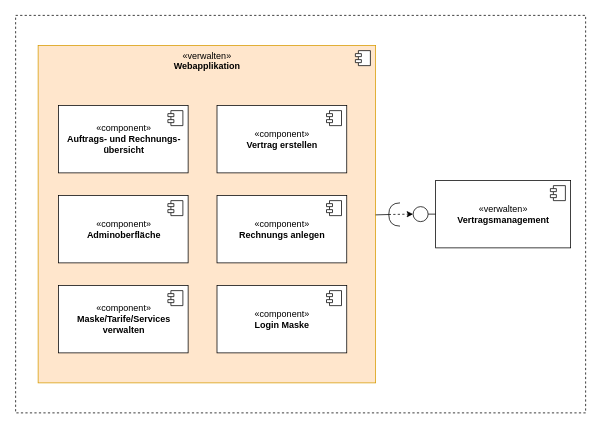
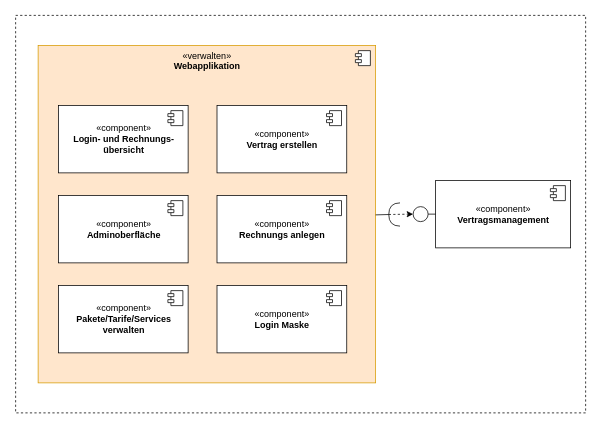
(124, 139) -> (124, 139)
(503, 214) -> (503, 214)
(124, 319) -> (124, 319)
